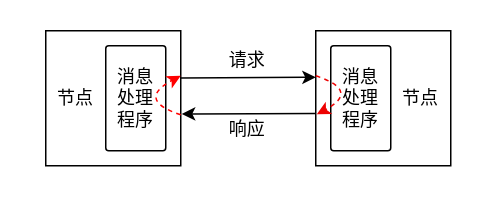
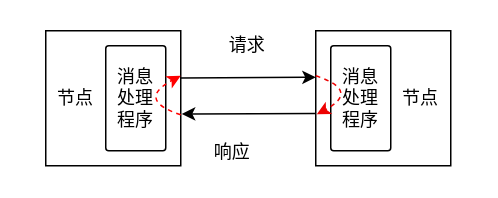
(247, 61) -> (247, 46)
(247, 130) -> (232, 152)
